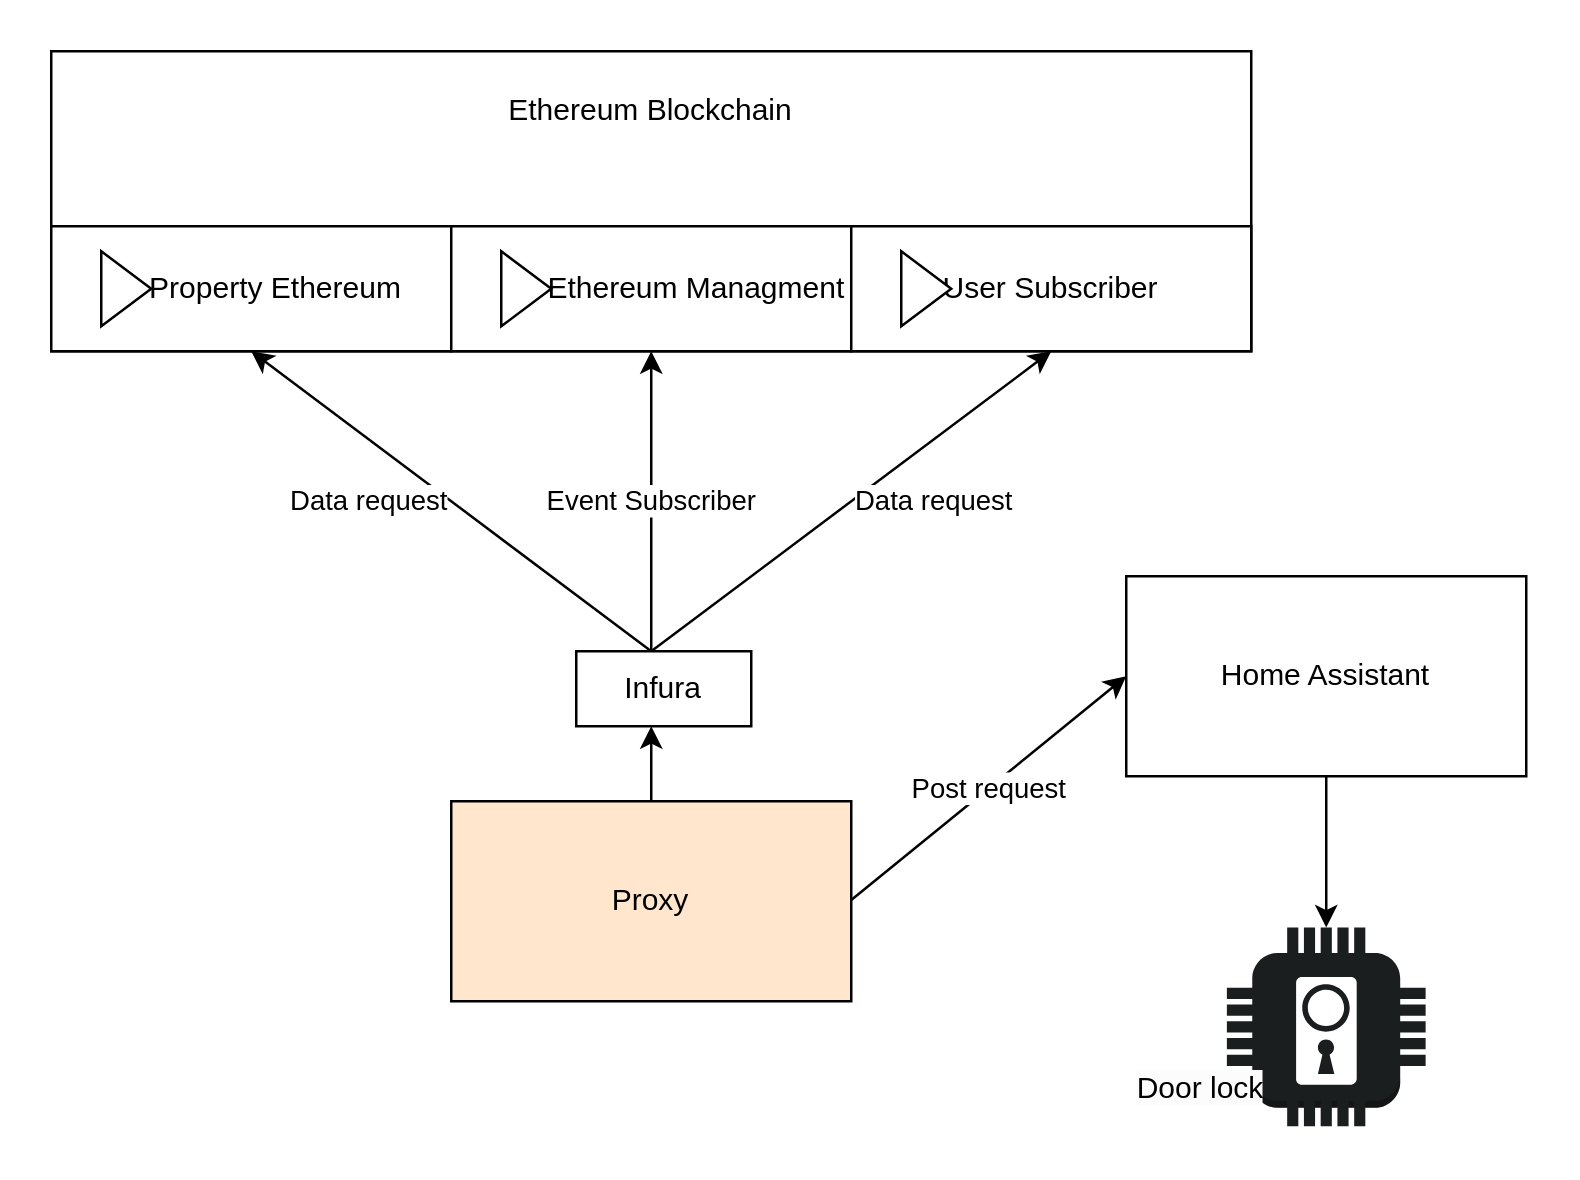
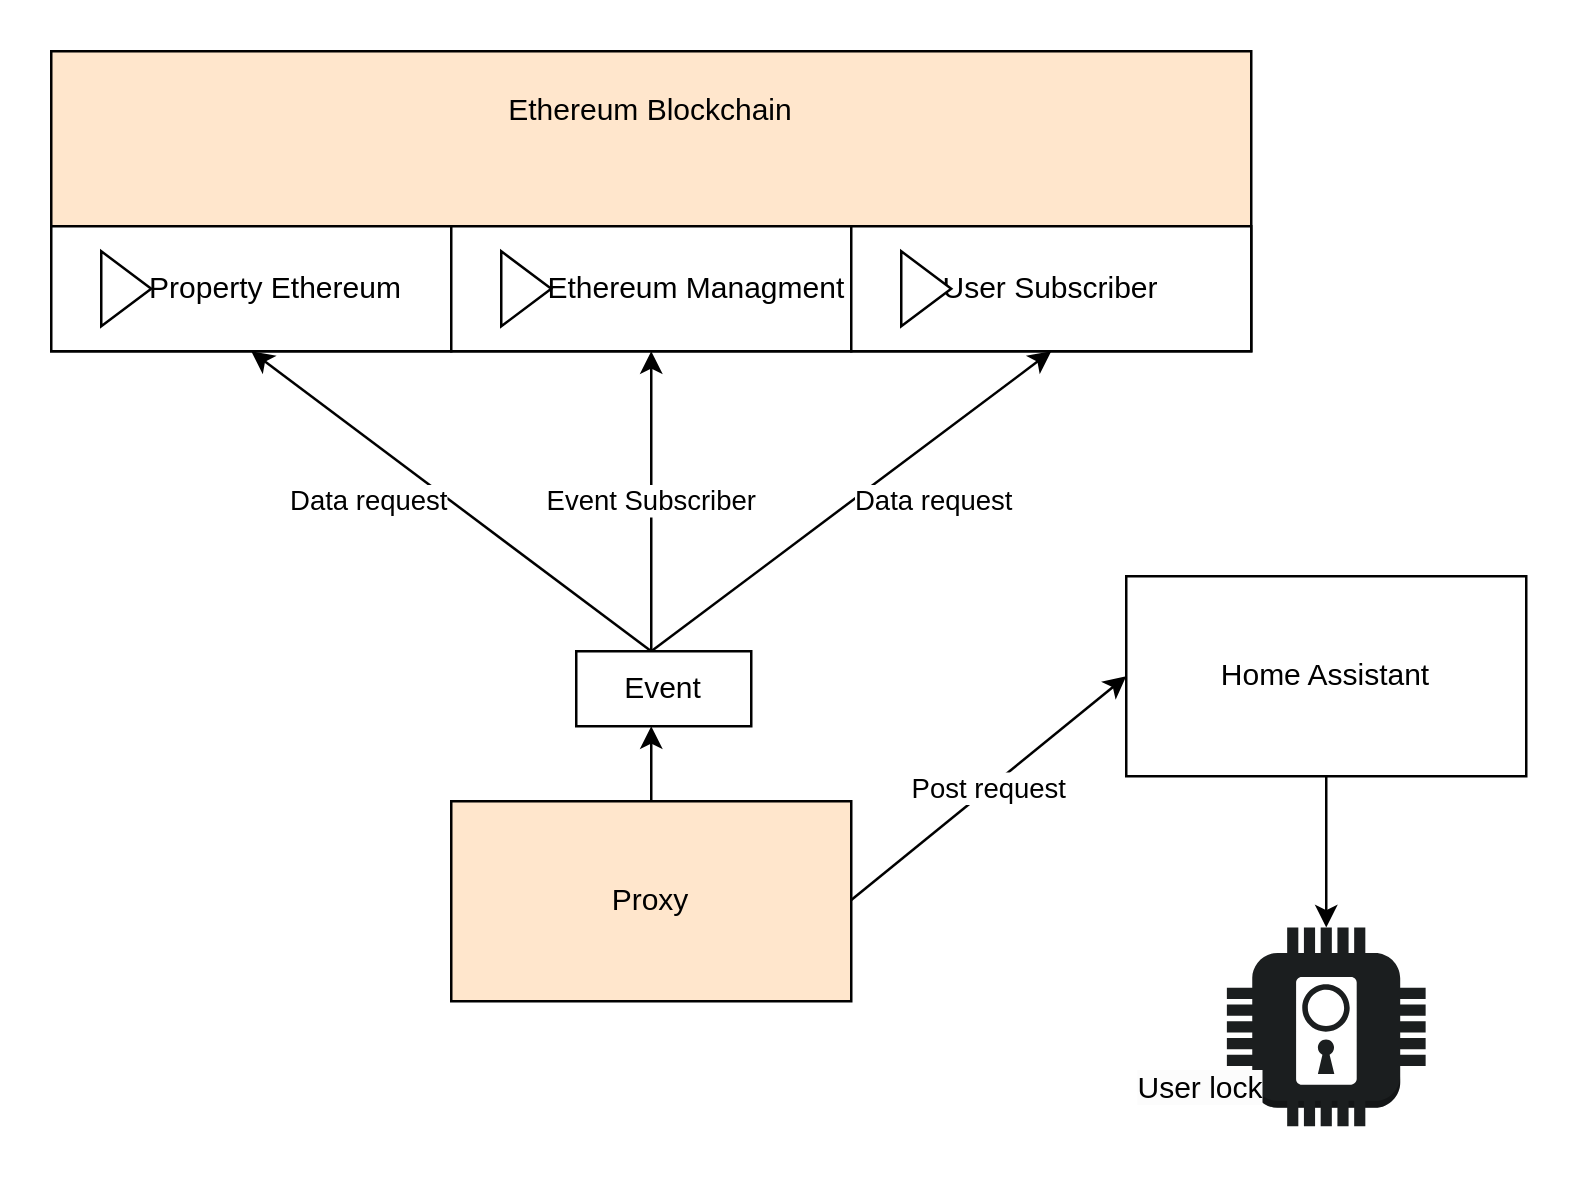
(651, 201) -> (651, 201)
(664, 689) -> (664, 689)
(1201, 1089) -> (1201, 1089)
